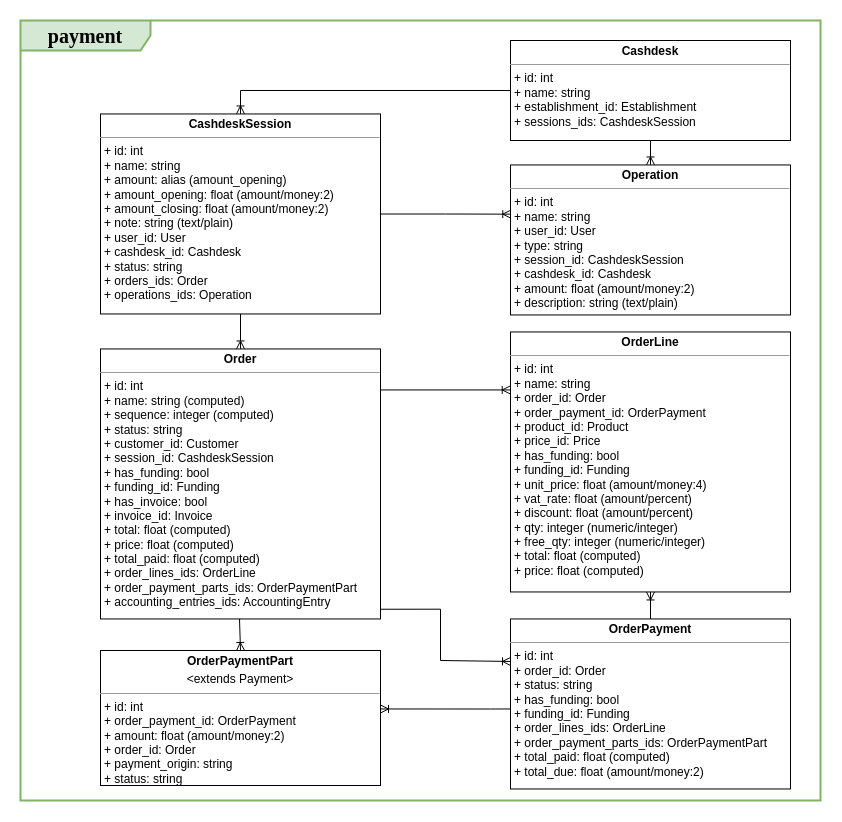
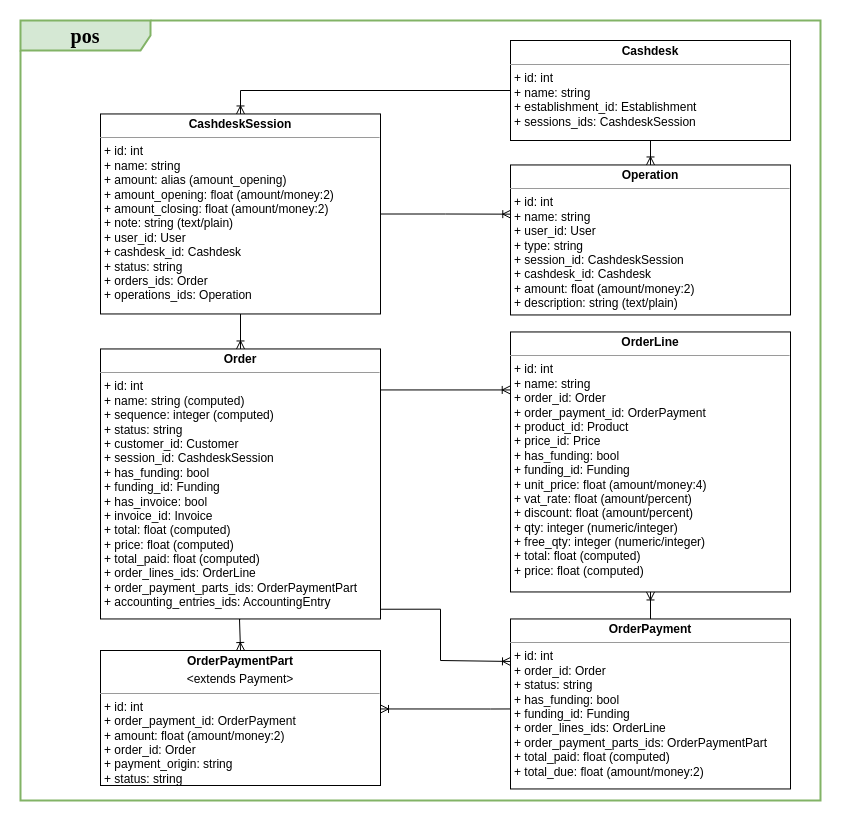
(86, 36) -> (86, 36)
